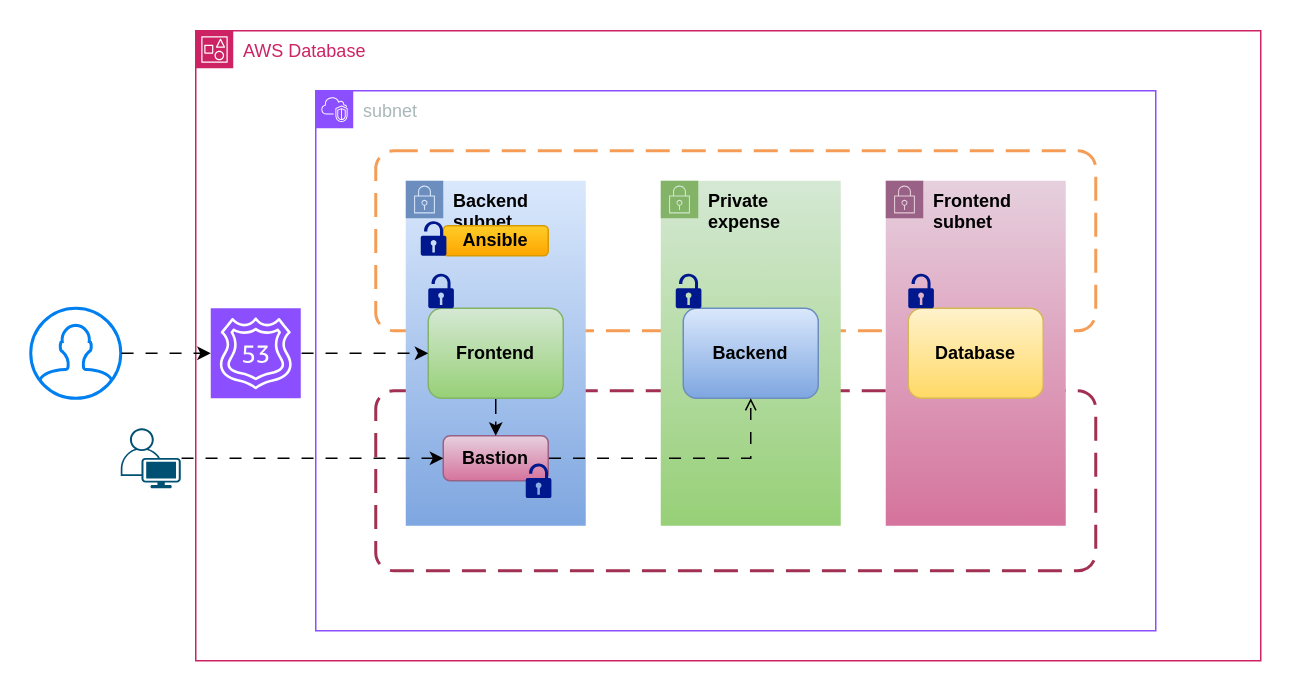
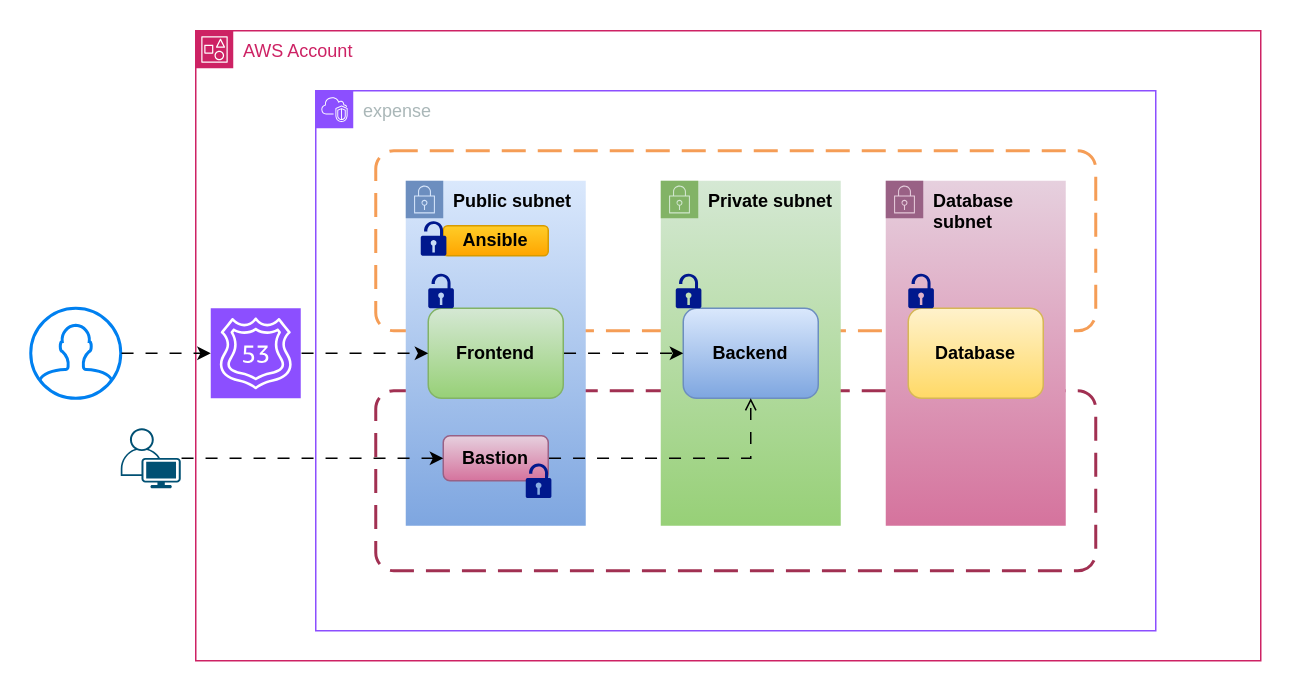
(302, 52) -> (297, 52)
(394, 112) -> (399, 112)
(520, 213) -> (512, 202)
(775, 213) -> (775, 202)
(1000, 213) -> (1000, 213)
(496, 422) -> (666, 353)
